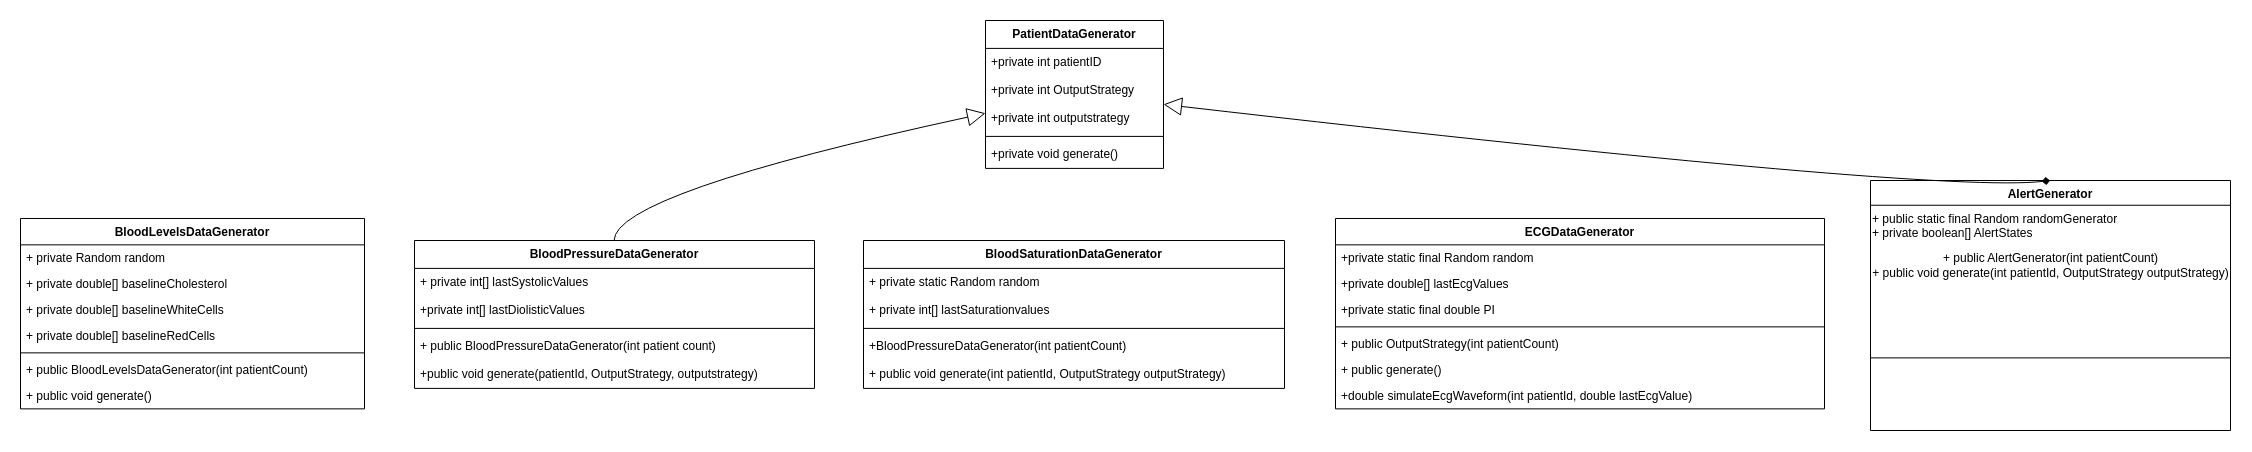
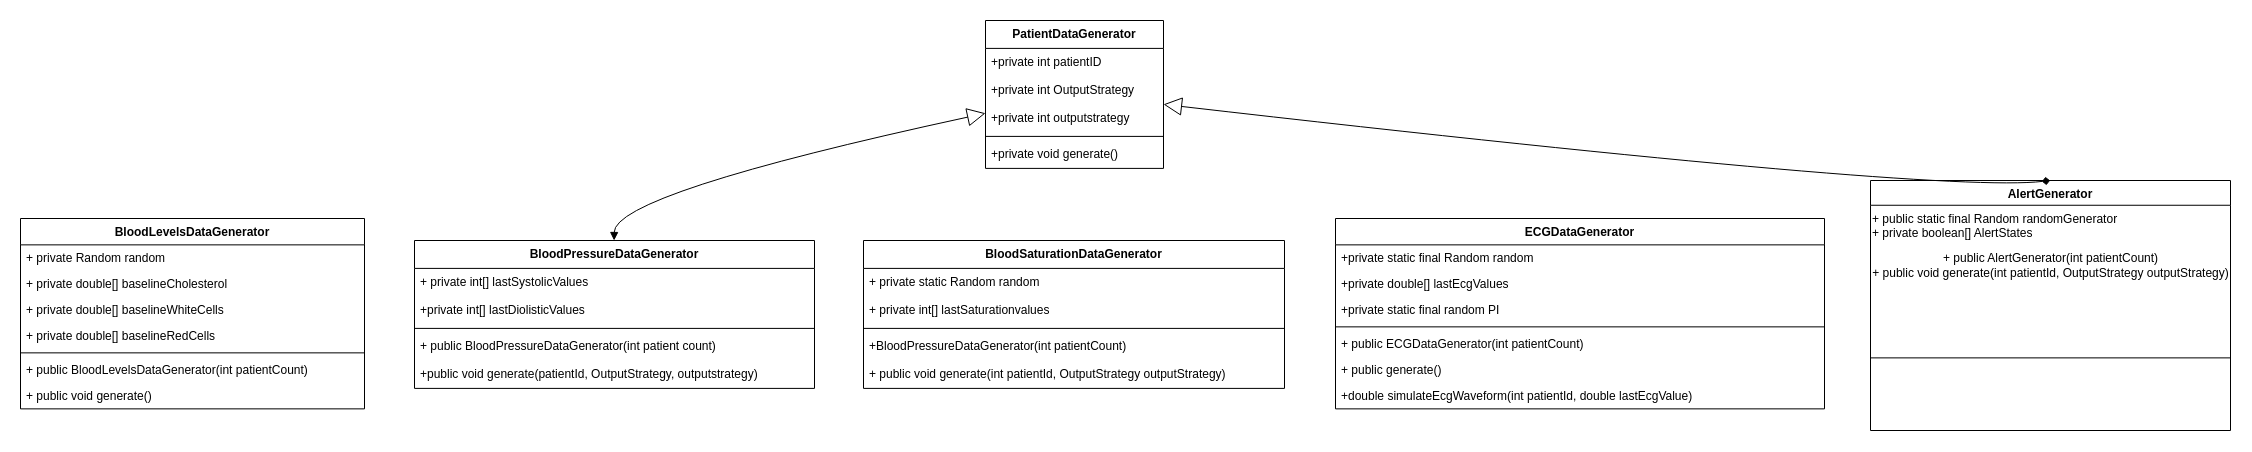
(707, 185) -> (709, 182)
(1431, 310) -> (1433, 310)
(1468, 344) -> (1475, 344)
